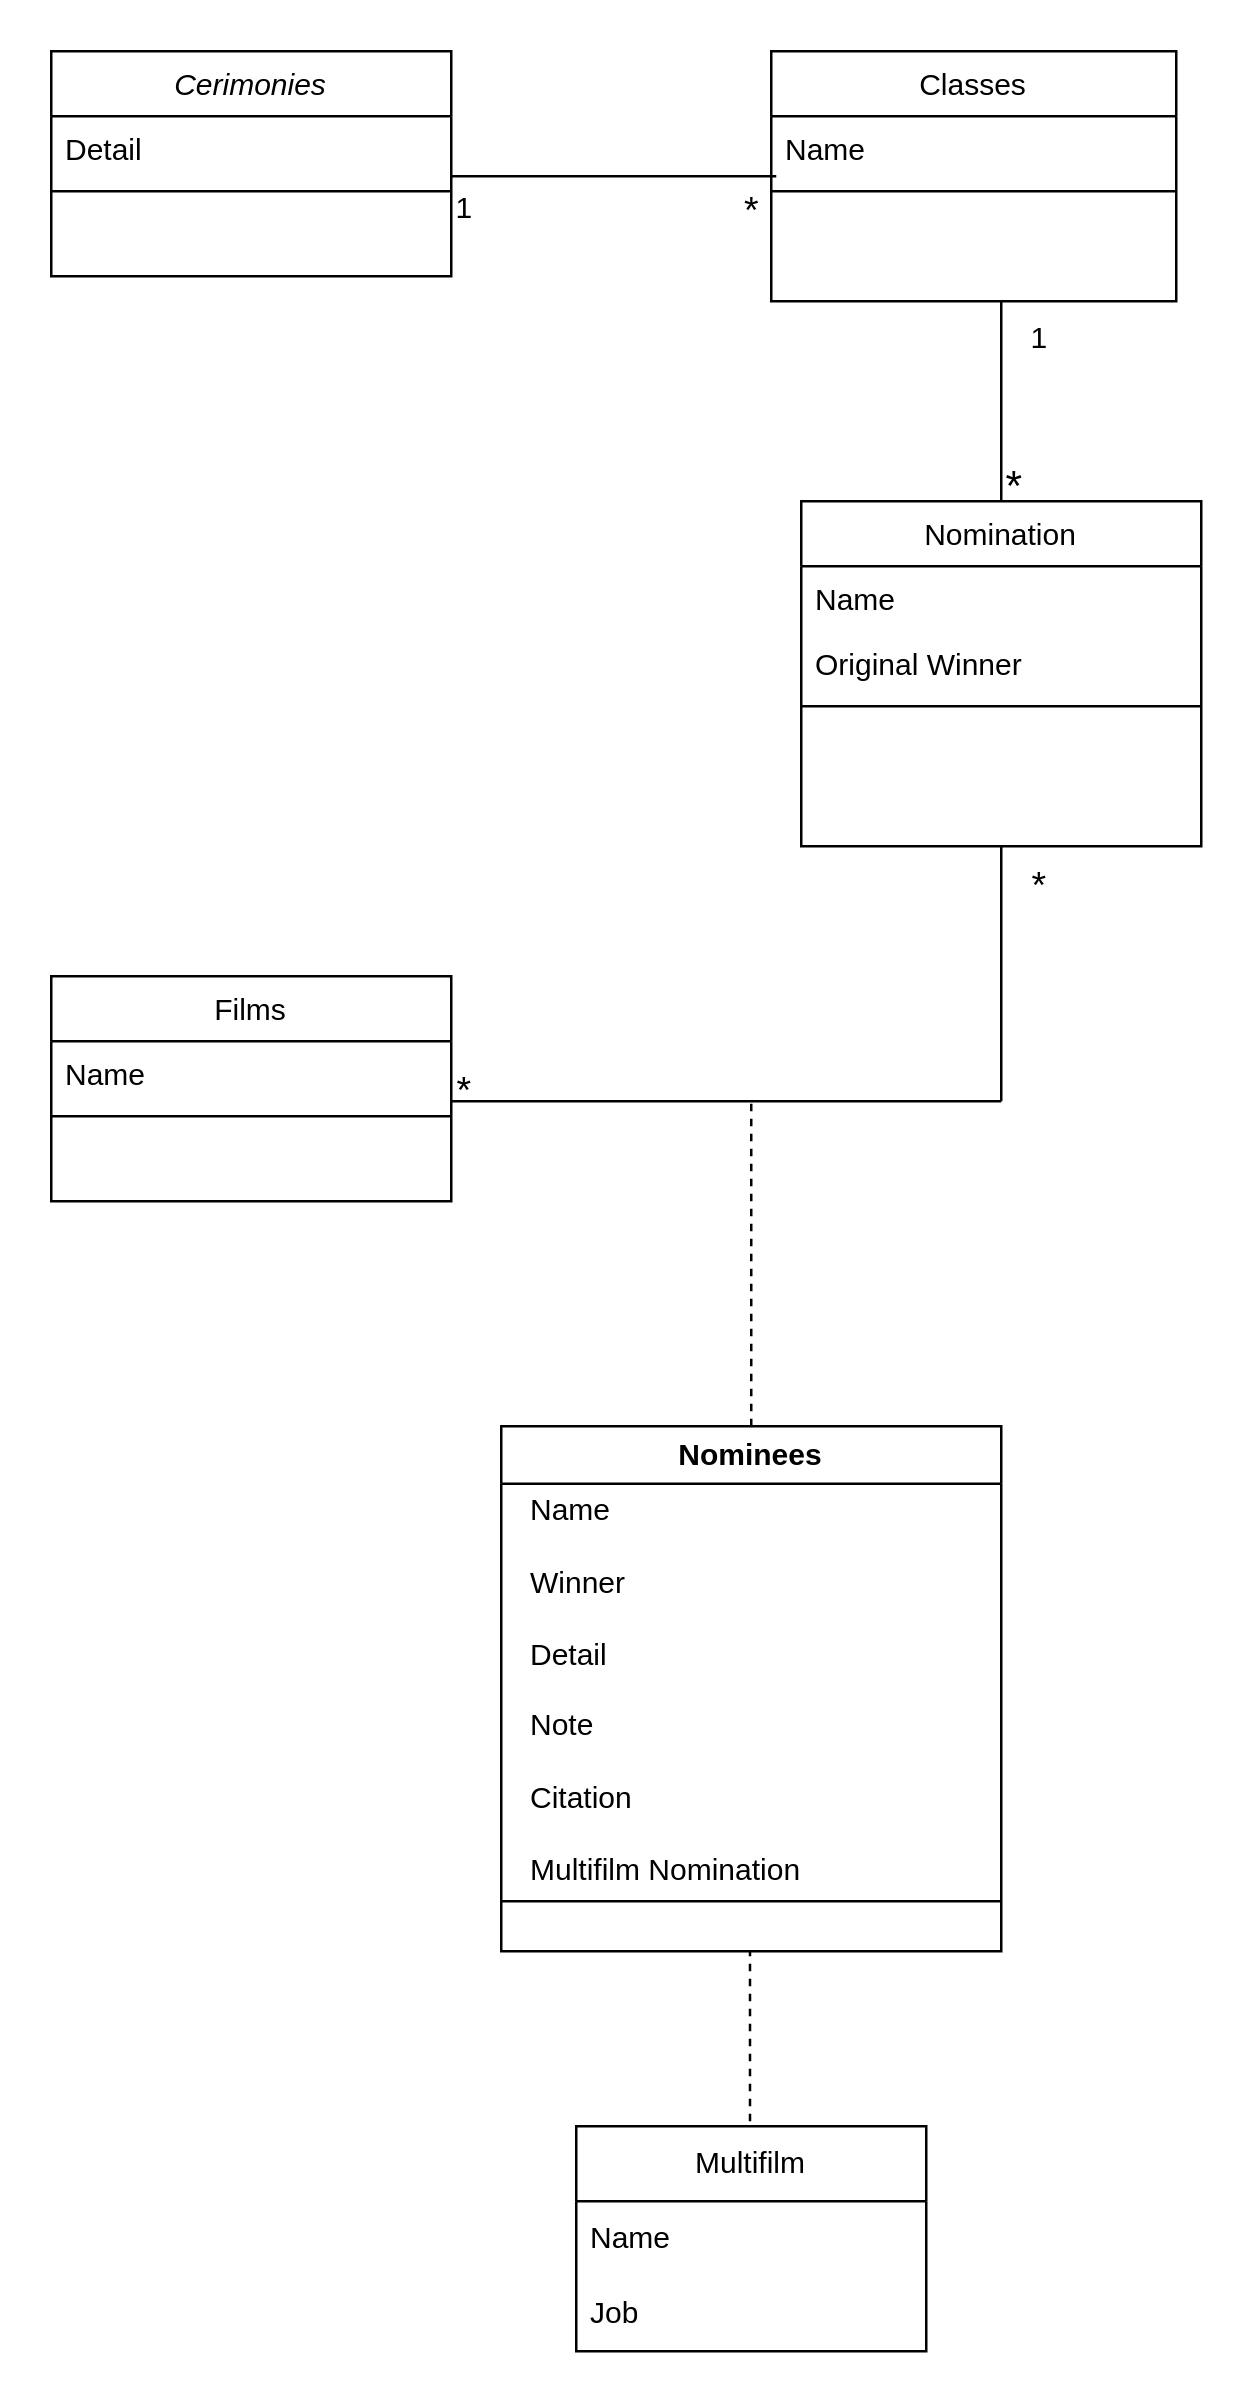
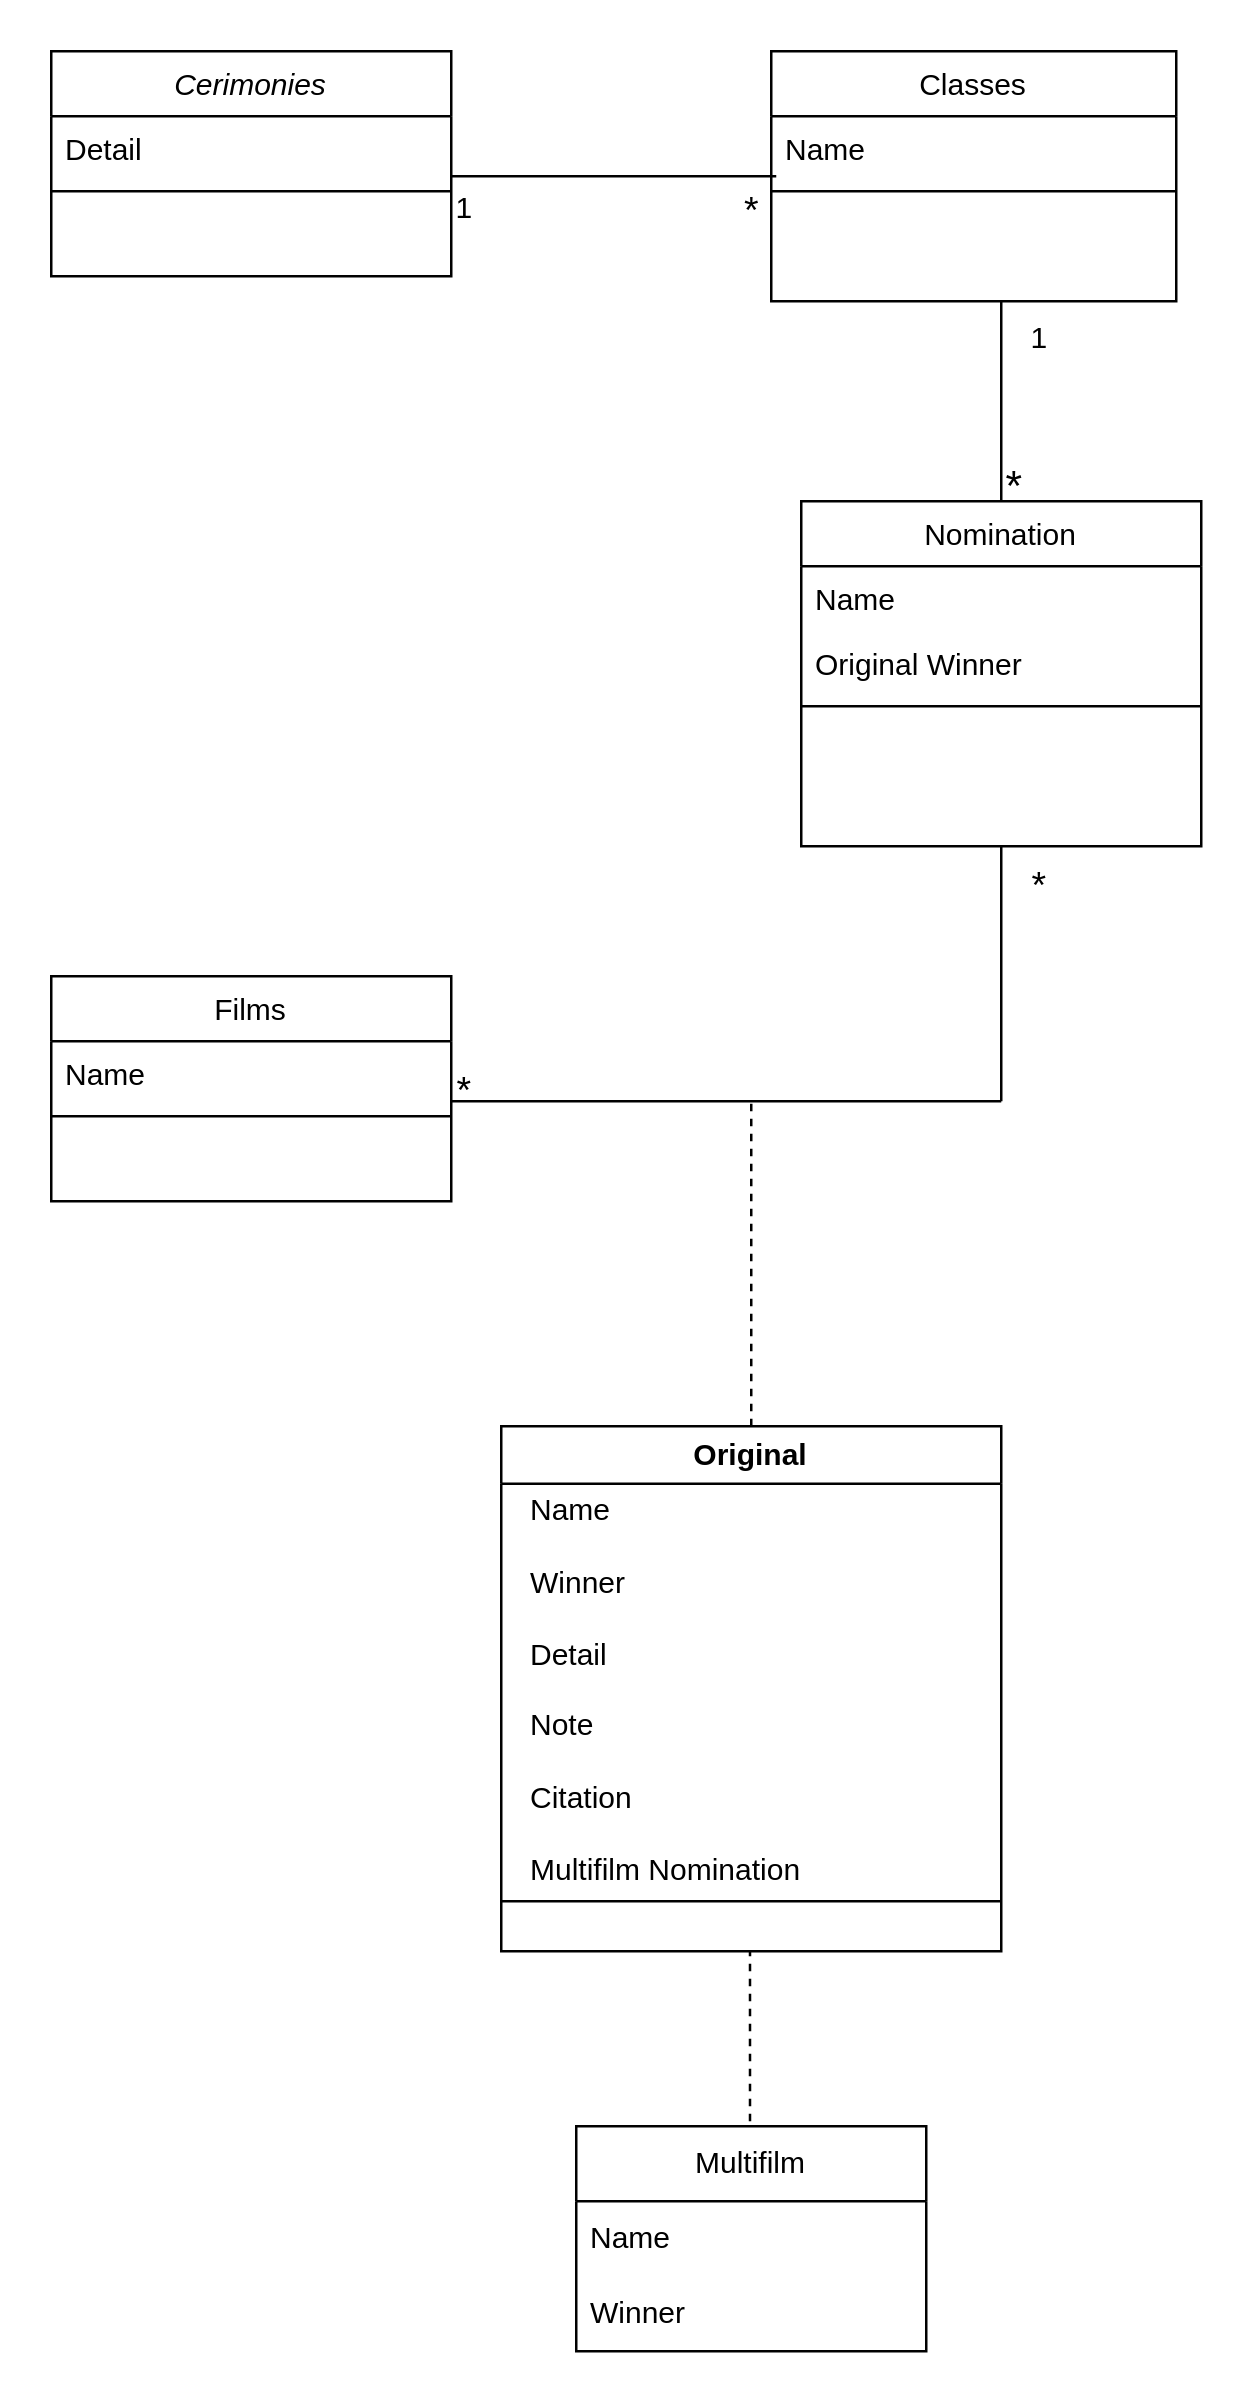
(751, 1456) -> (751, 1456)
(616, 2314) -> (638, 2314)
